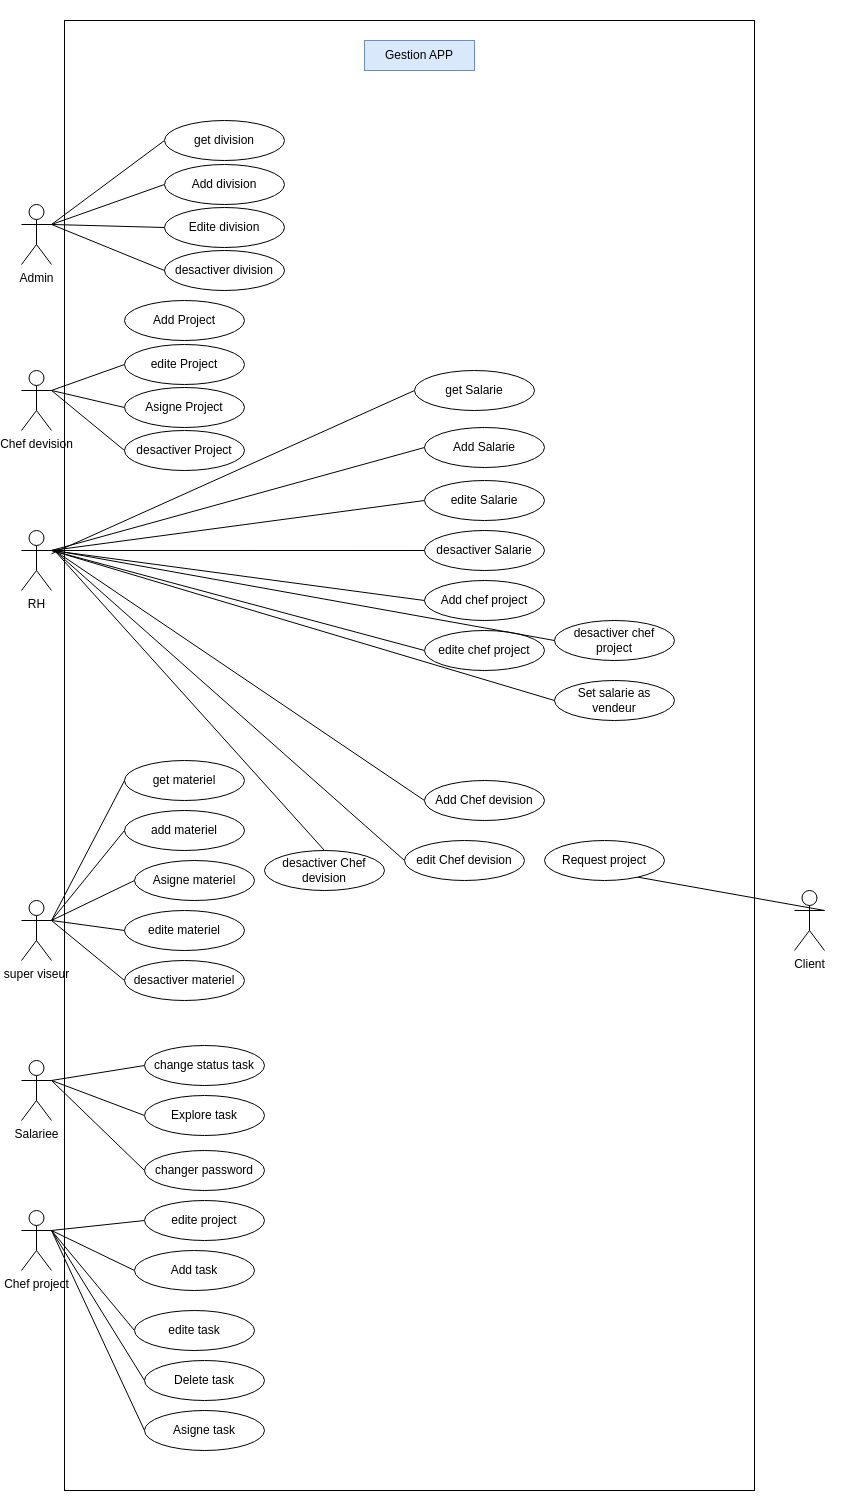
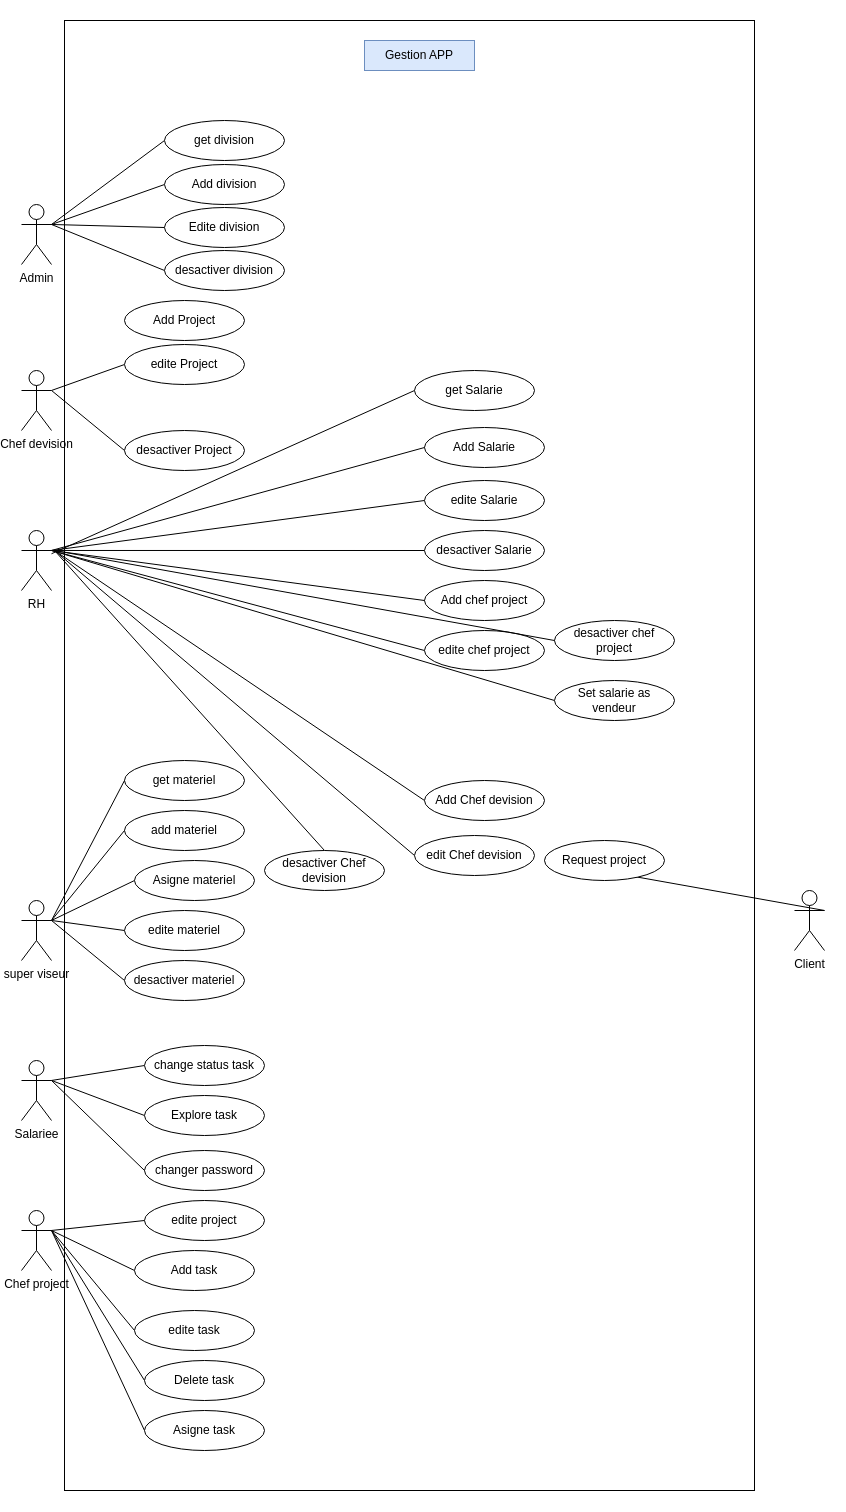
(90, 399) -> none
(185, 408) -> none
(465, 861) -> (475, 856)
